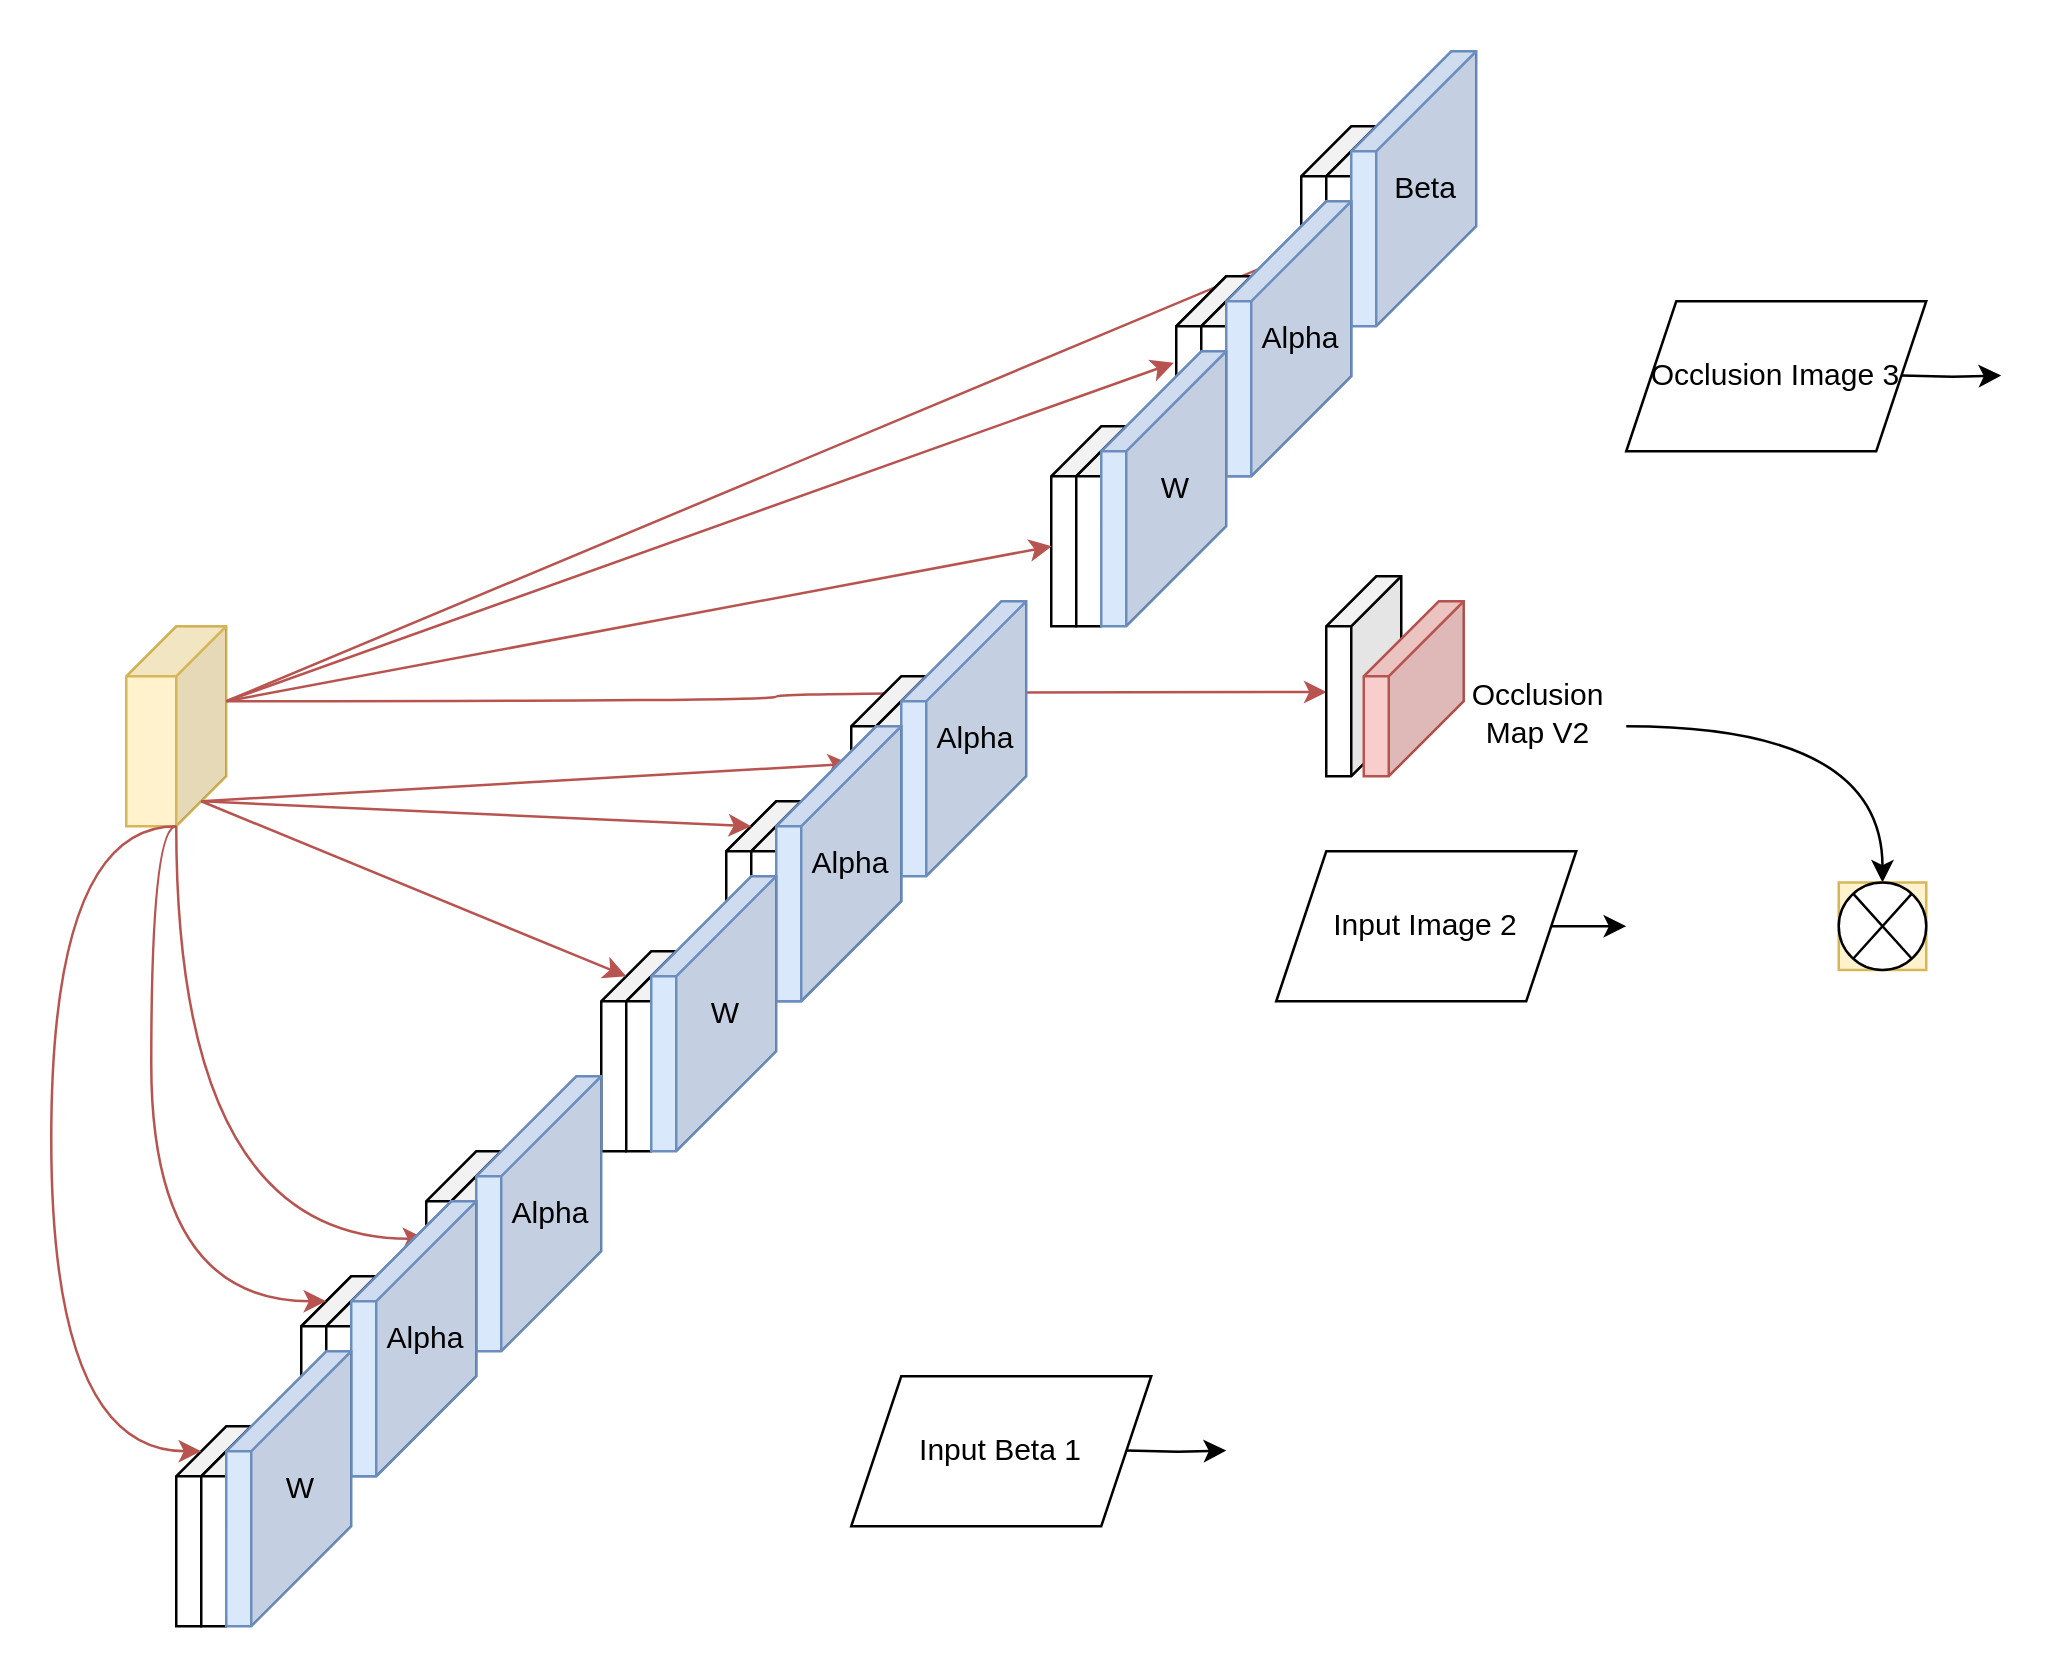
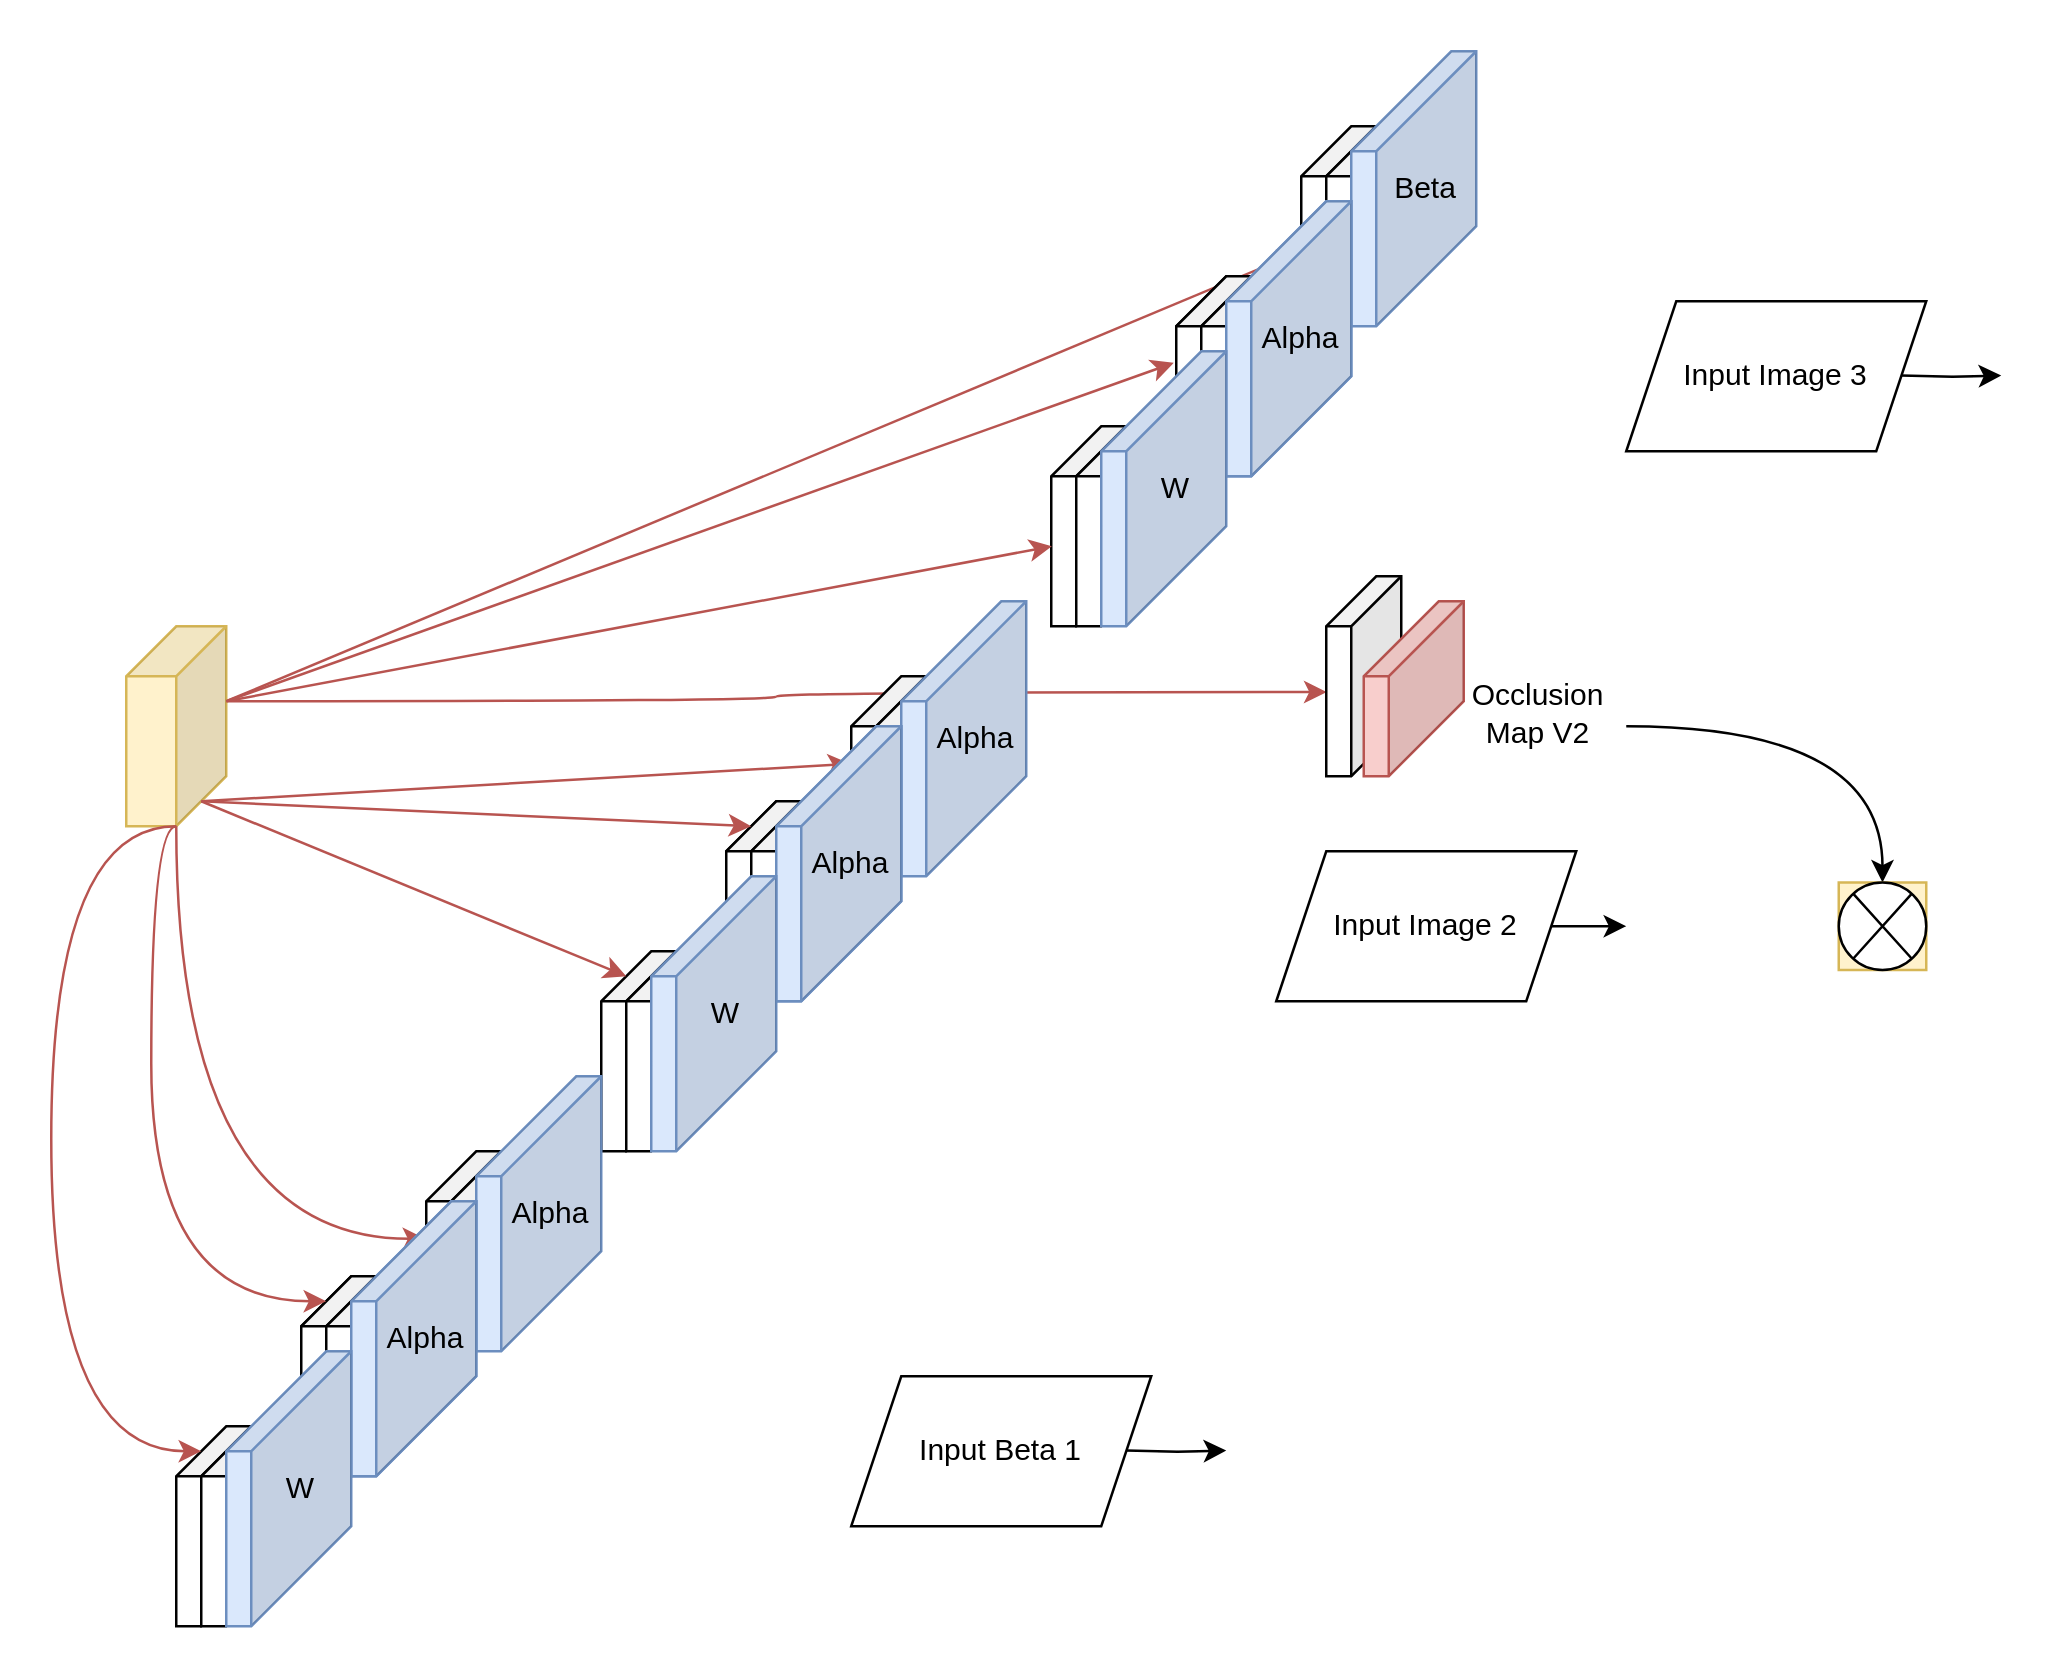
(1776, 376) -> (1776, 376)
